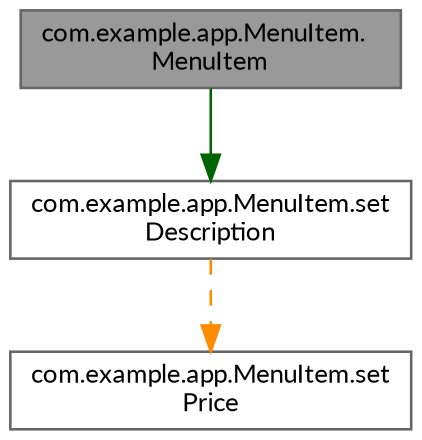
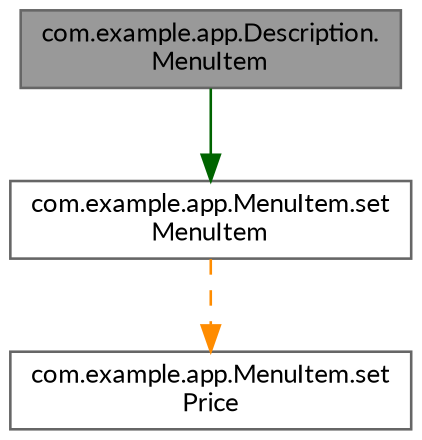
(211, 49) -> (211, 49)
(211, 220) -> (211, 220)
